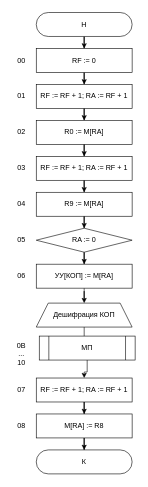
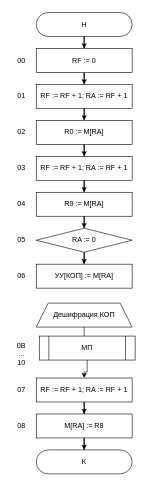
(84, 297) -> none
